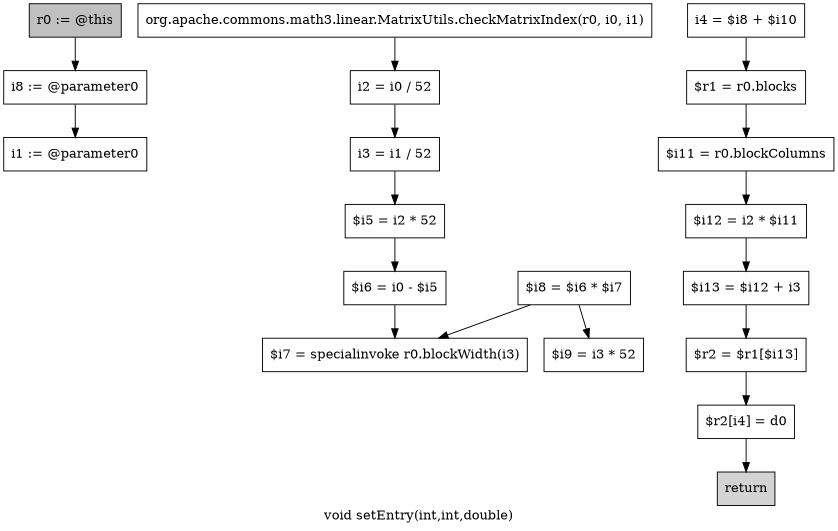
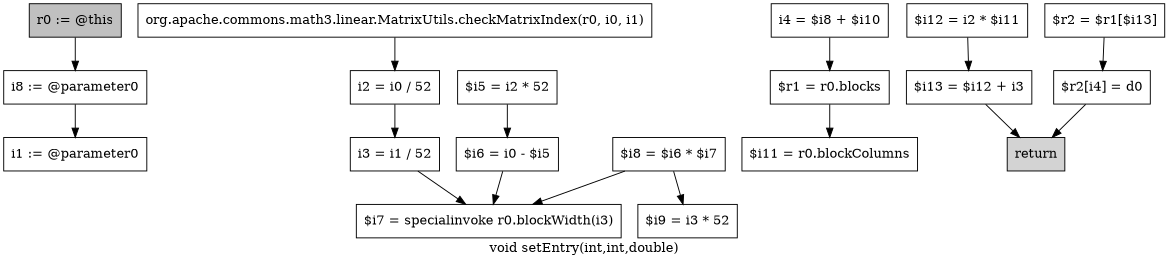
(395, 183) -> (438, 185)
(746, 183) -> none
(746, 317) -> (999, 118)
